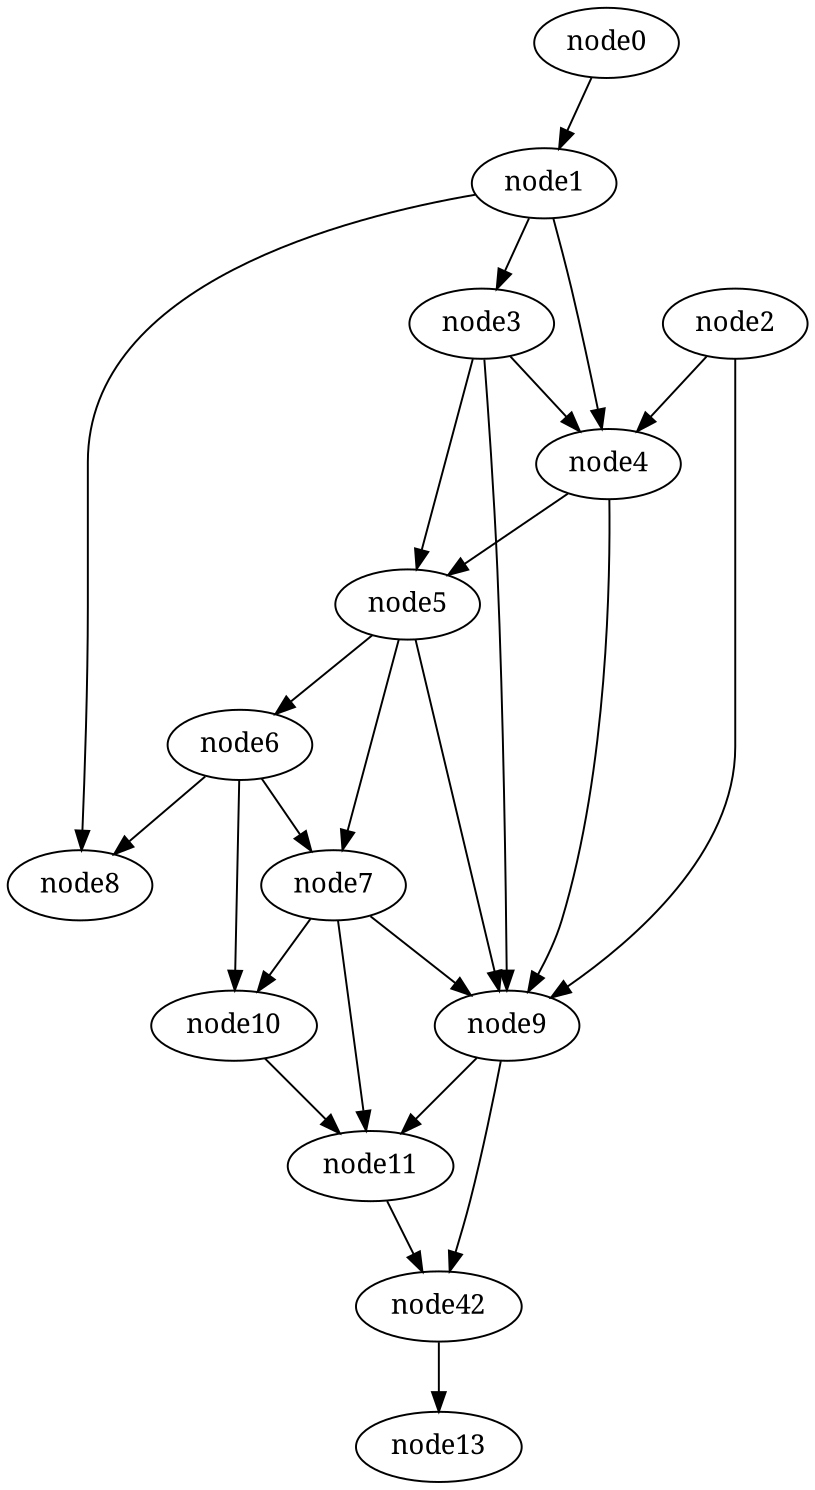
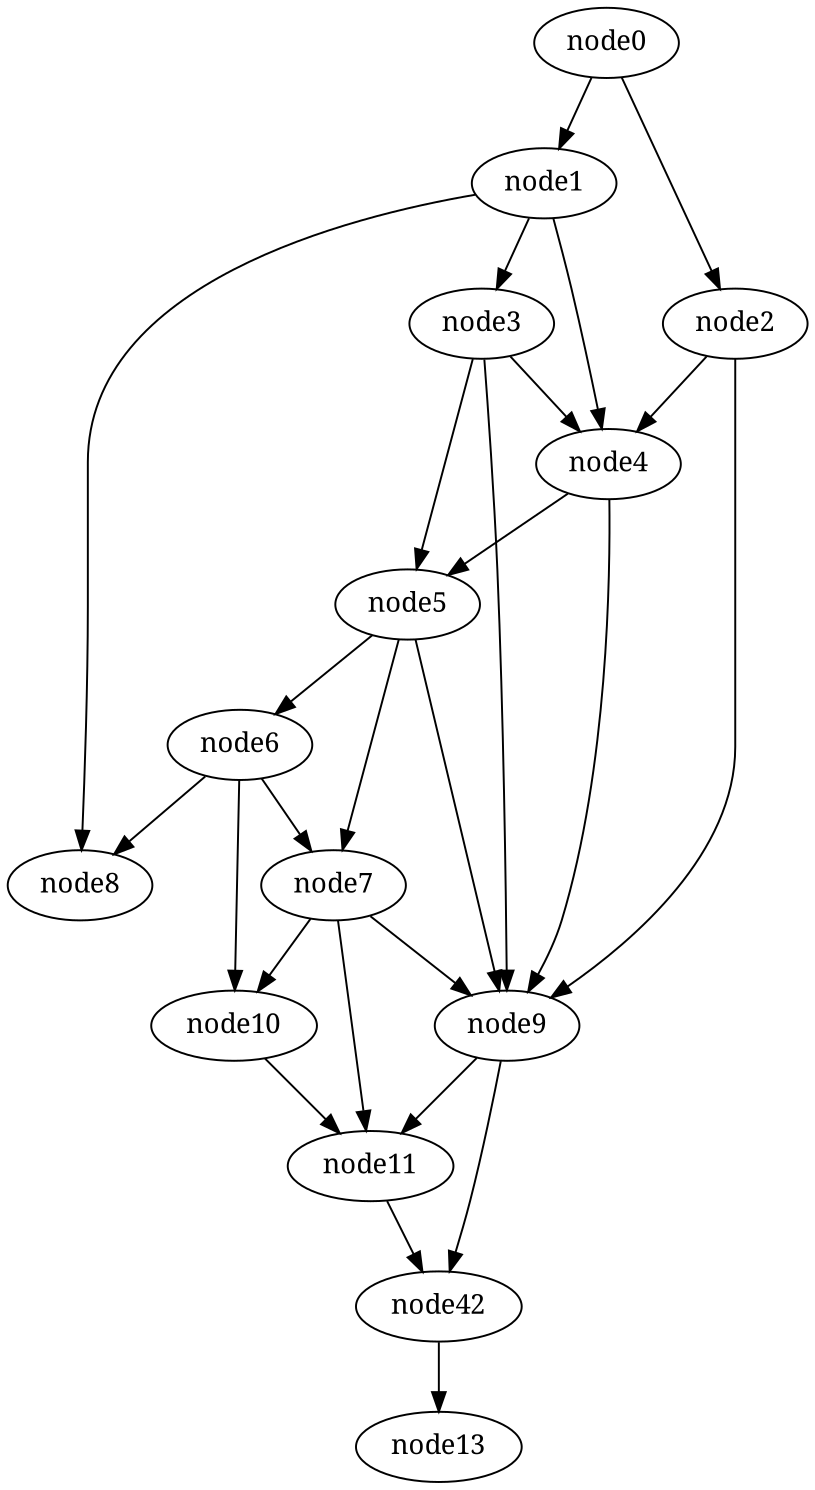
none -> (667, 174)
